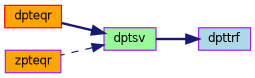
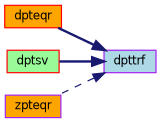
(77, 27) -> (76, 36)
(130, 39) -> (33, 61)
(77, 51) -> (76, 87)
